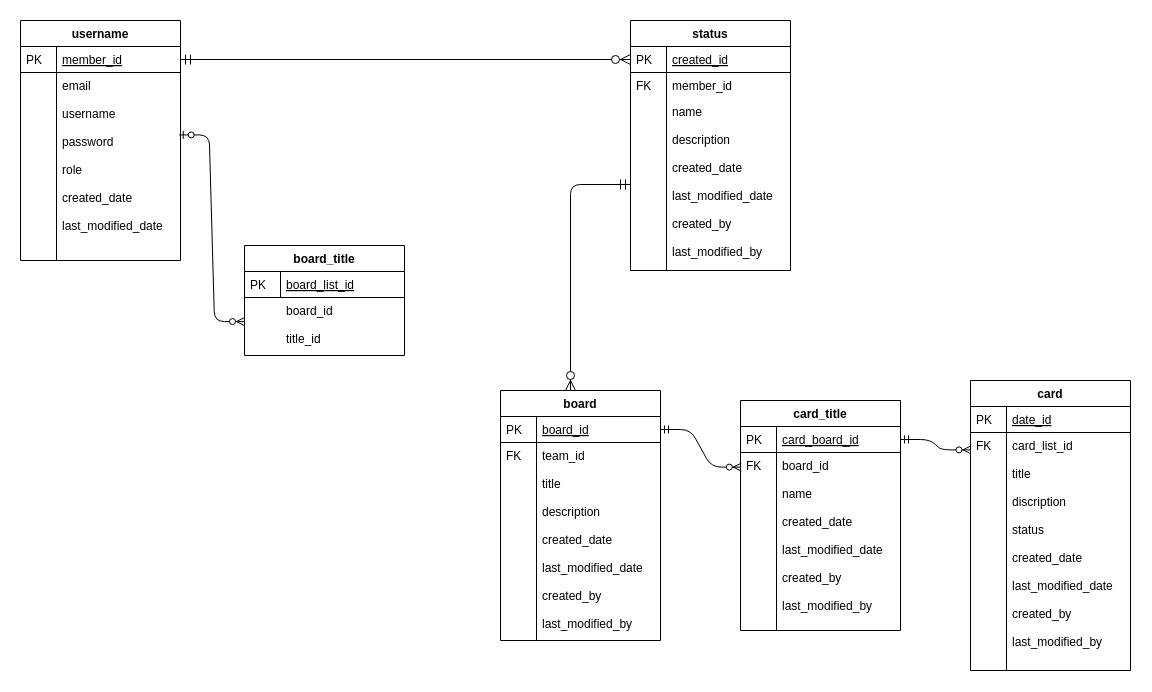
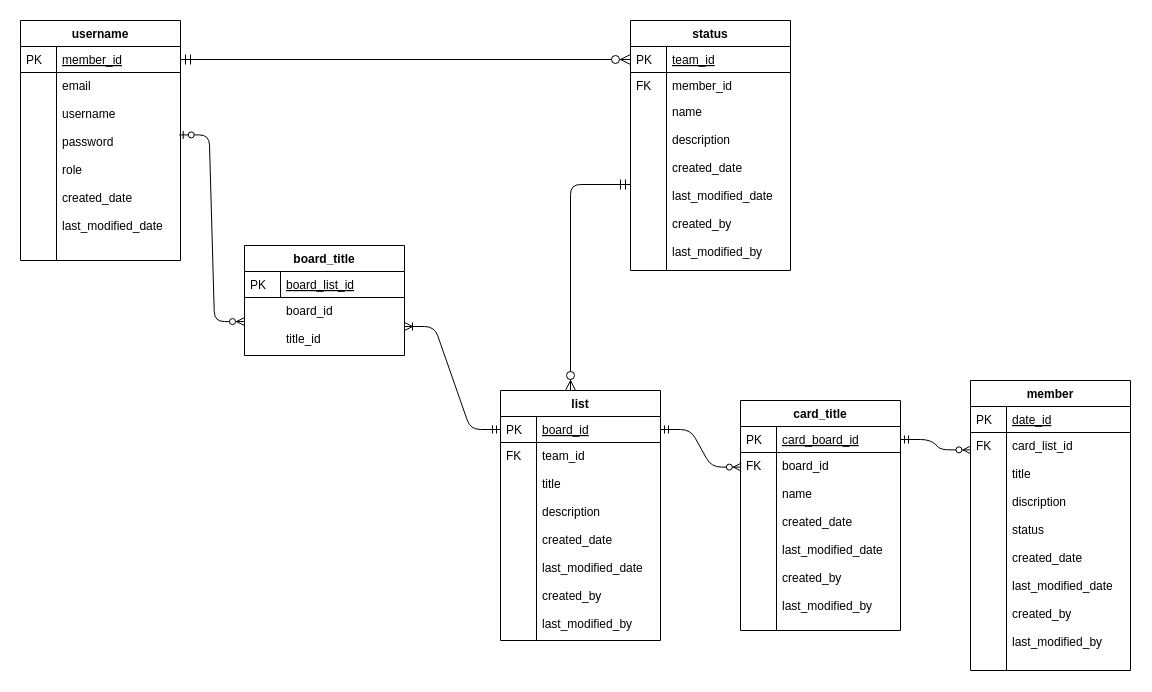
(704, 60) -> (694, 60)
none -> (452, 378)
(1050, 394) -> (1050, 394)
(580, 404) -> (580, 404)
